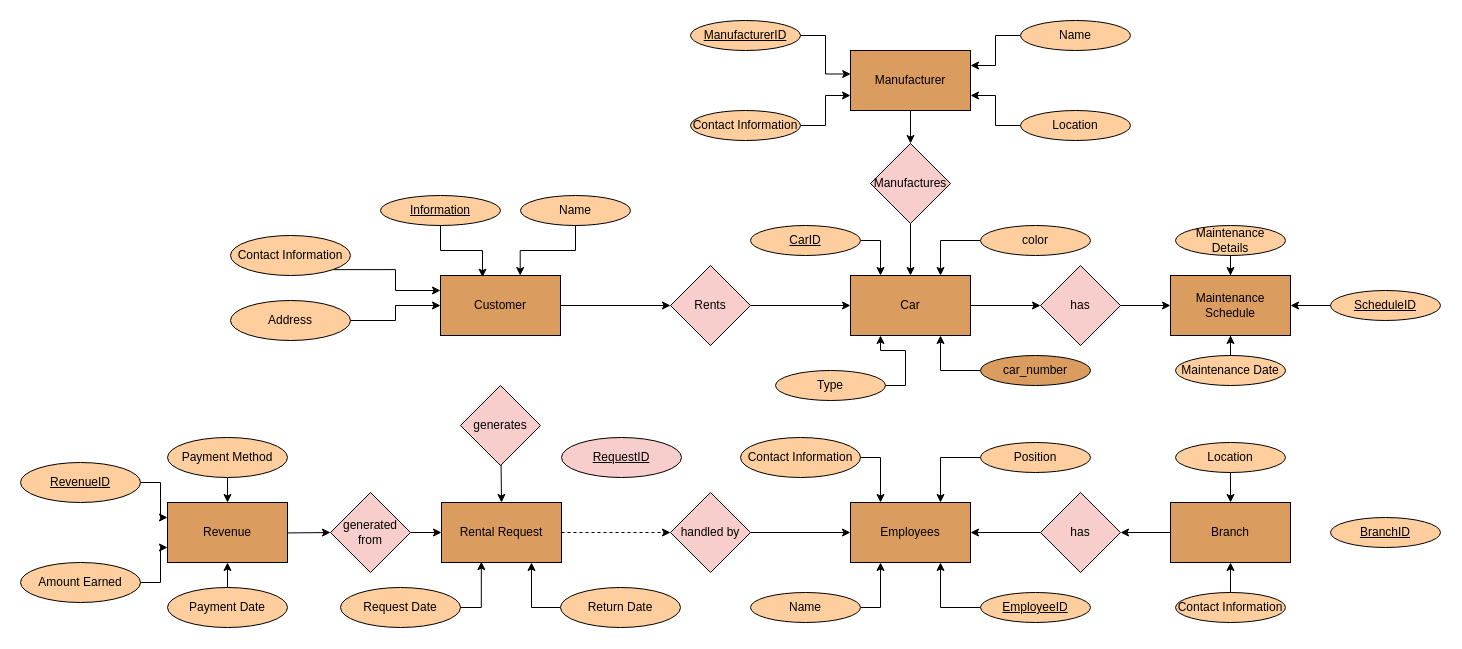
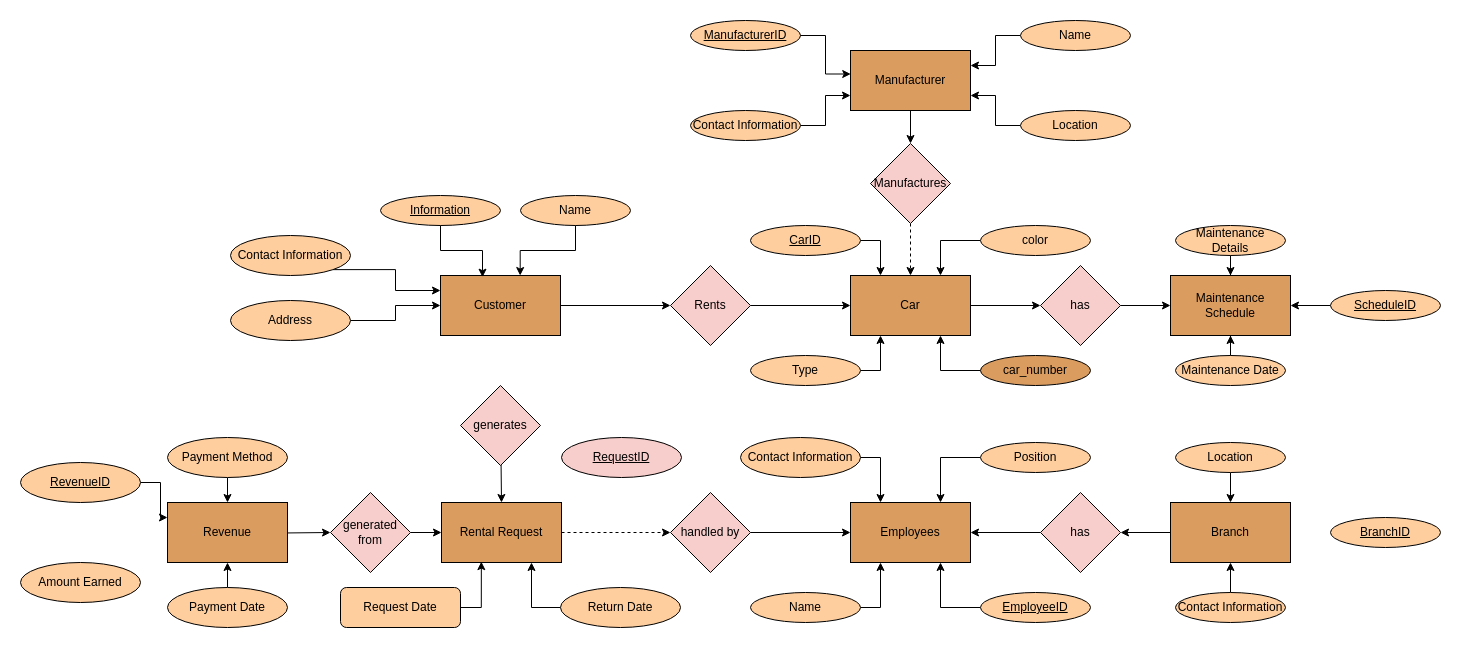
(911, 245) -> (911, 245)
(831, 386) -> (806, 371)
(161, 575) -> none
(401, 608) -> (401, 608)
